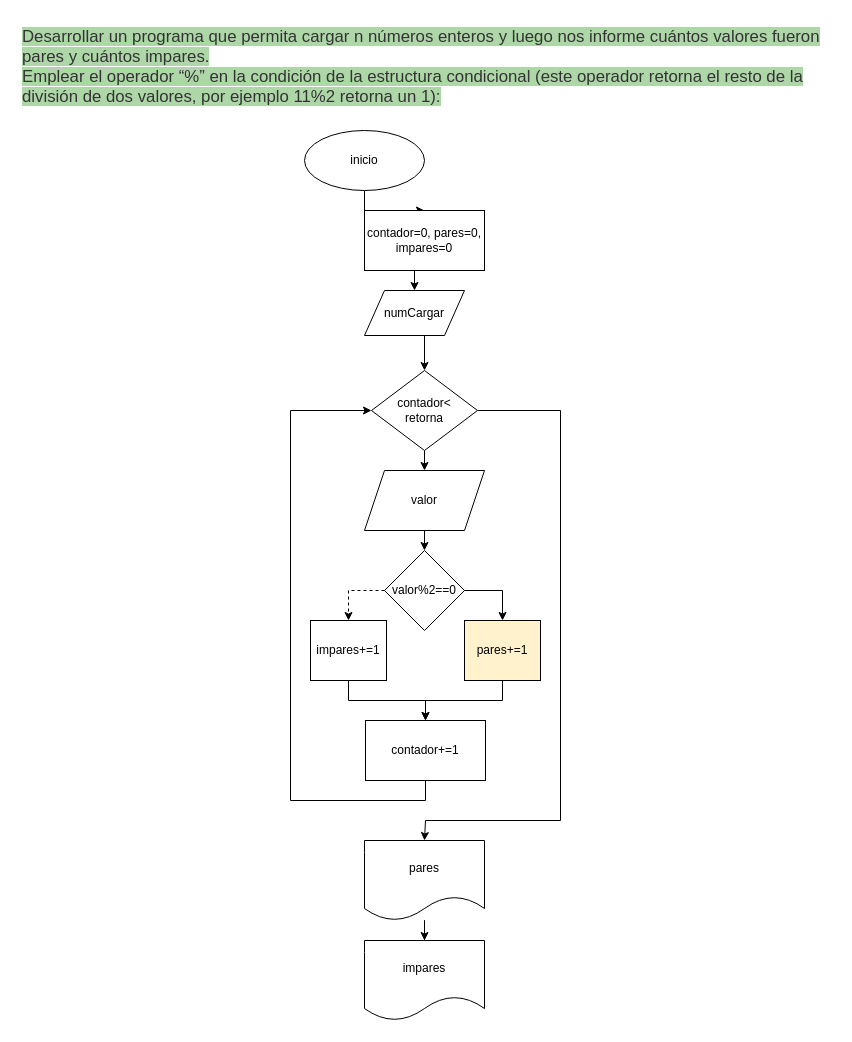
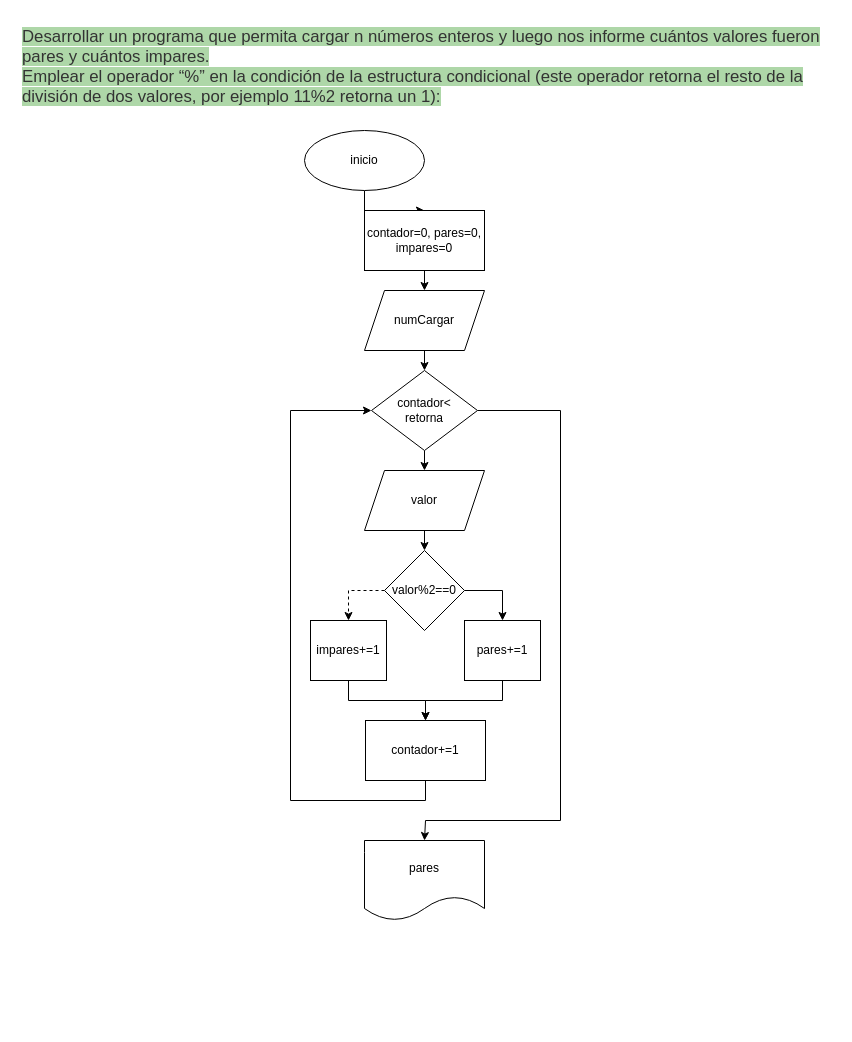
(415, 313) -> (425, 321)
(503, 651) -> (503, 651)
(425, 935) -> none
(425, 981) -> none
